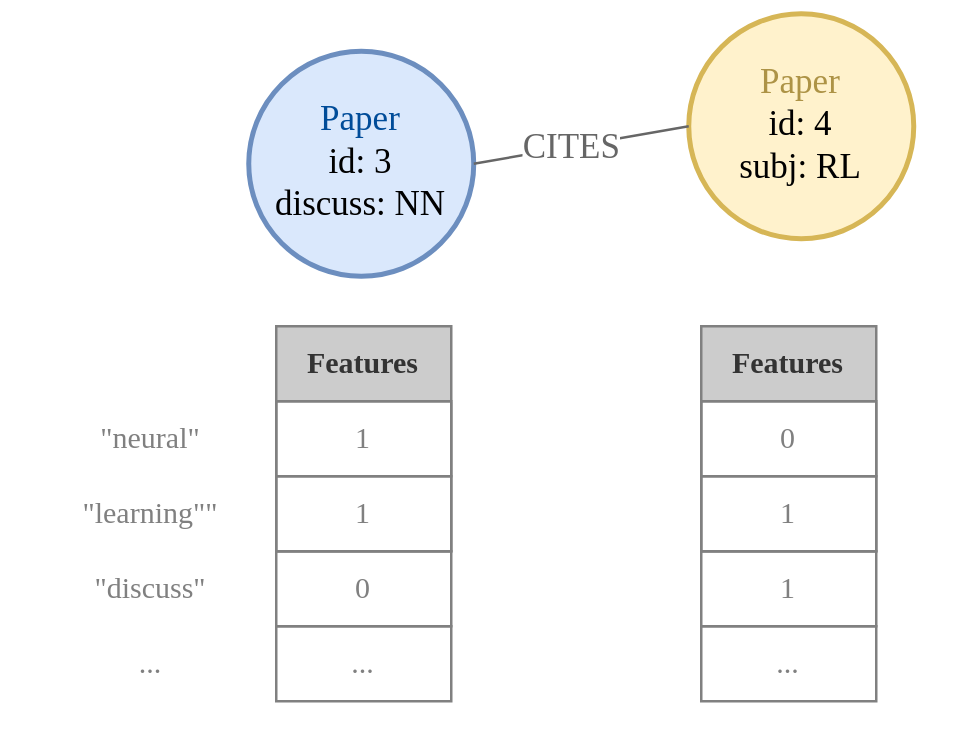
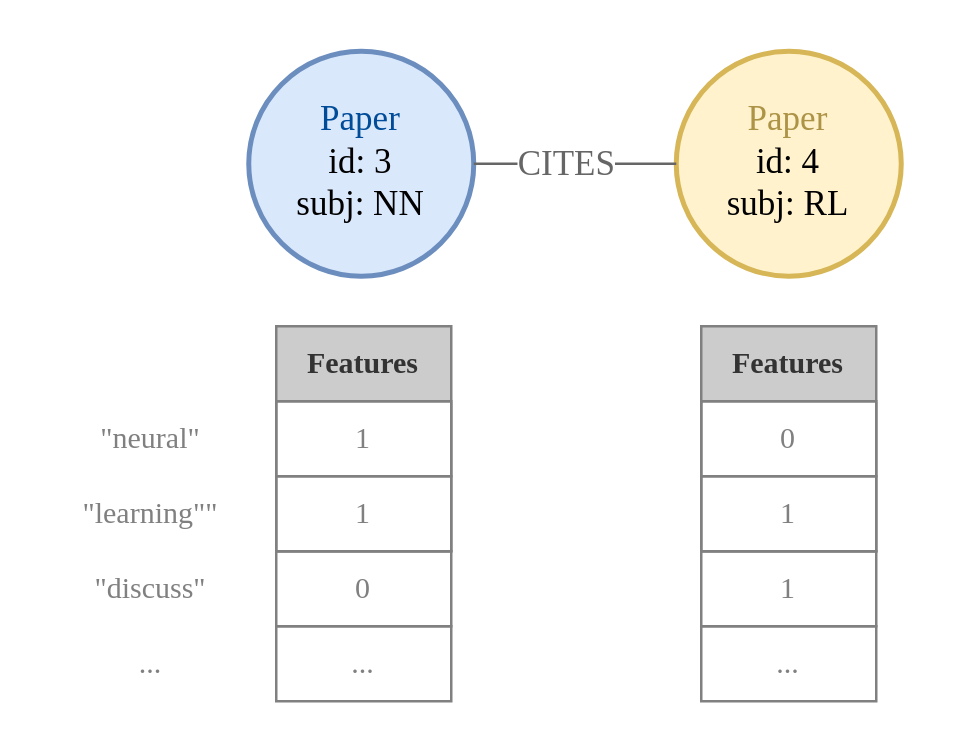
(801, 126) -> (789, 164)
(361, 164) -> (361, 164)
